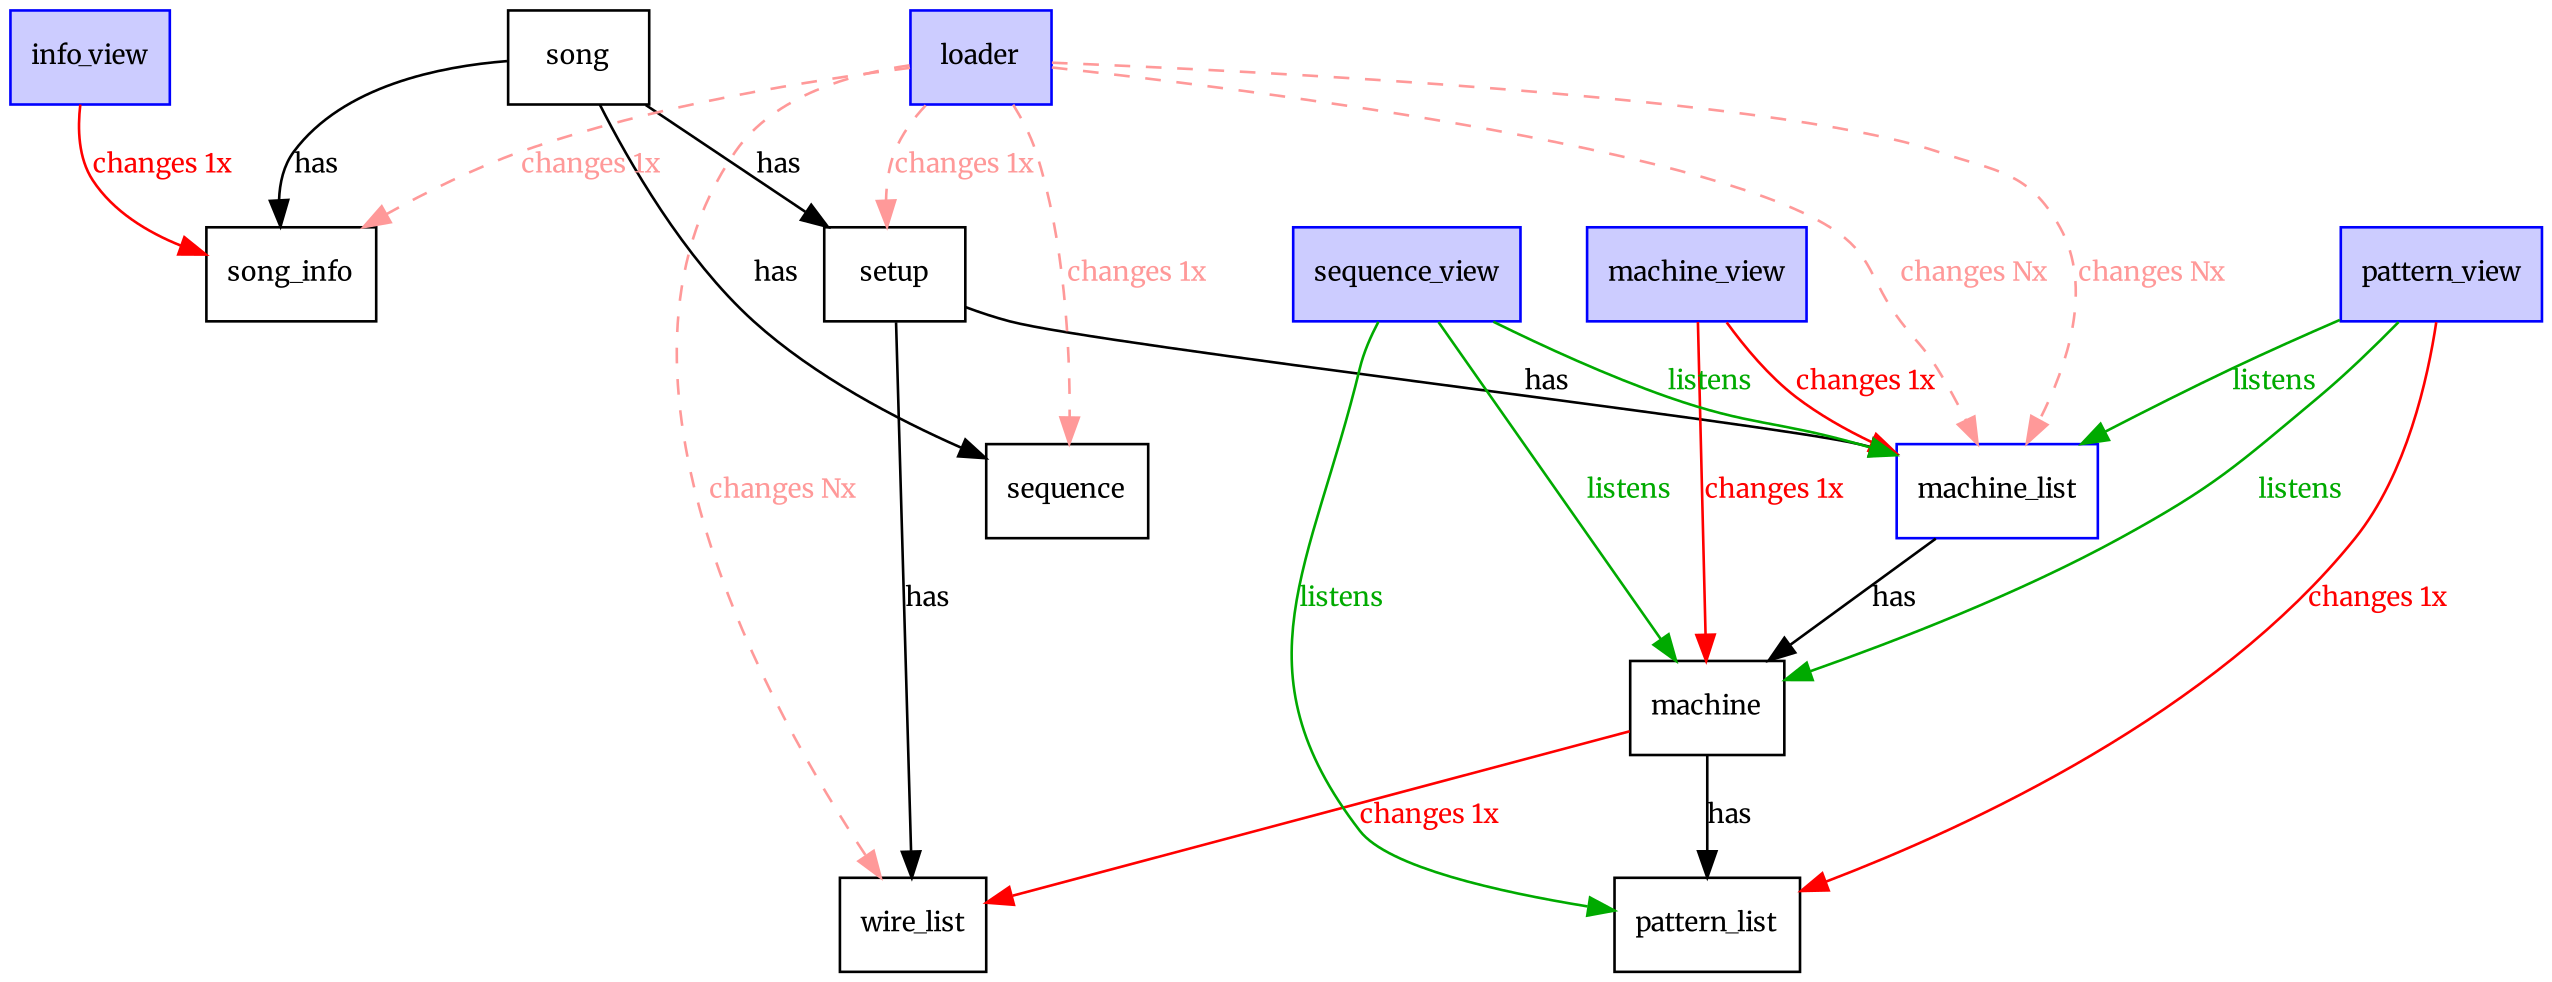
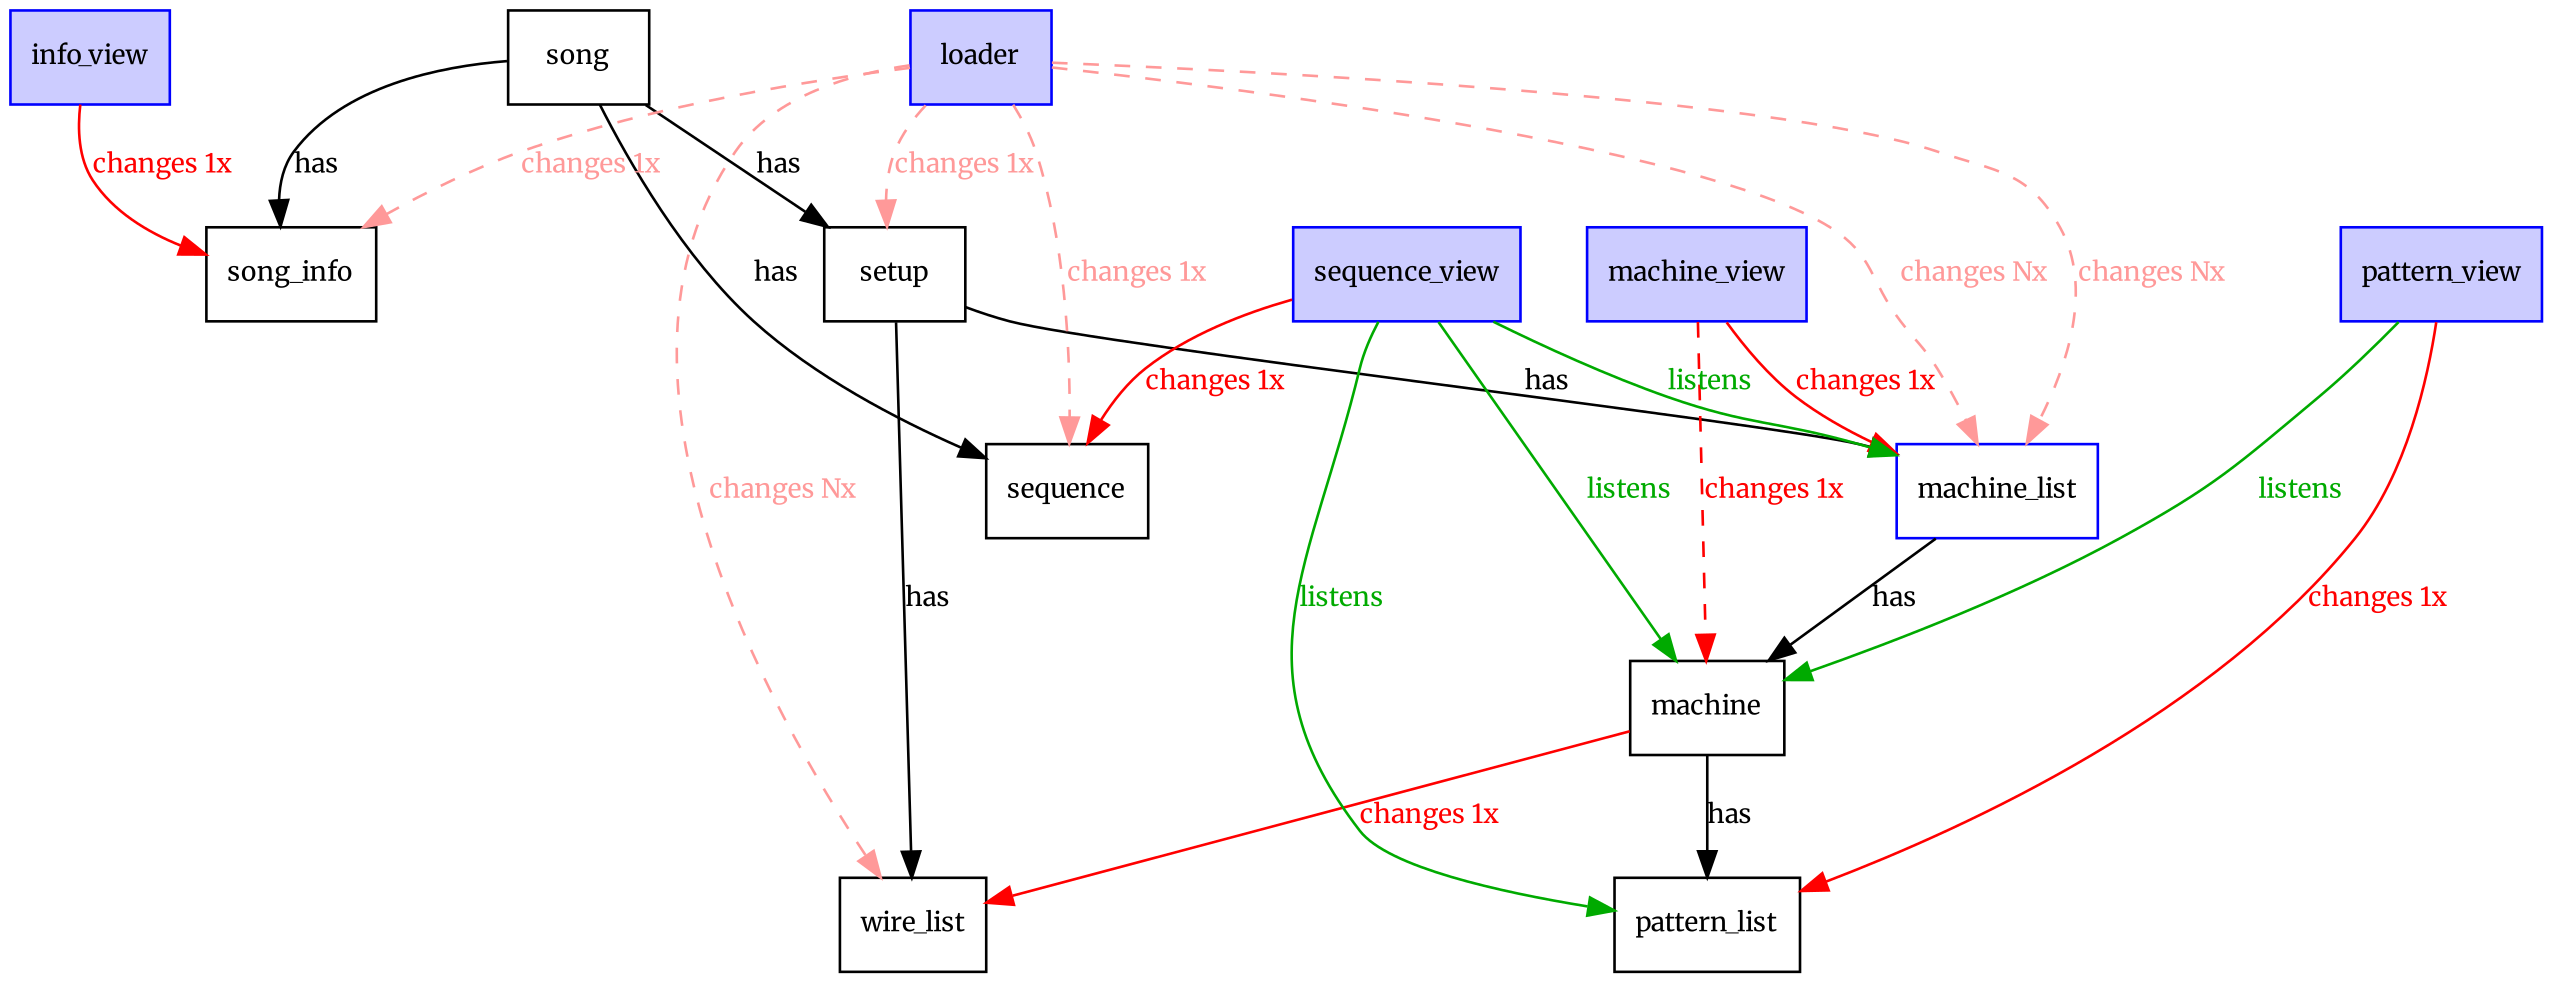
none -> (1200, 334)
(2222, 374) -> none
(1702, 478) -> (1702, 478)
